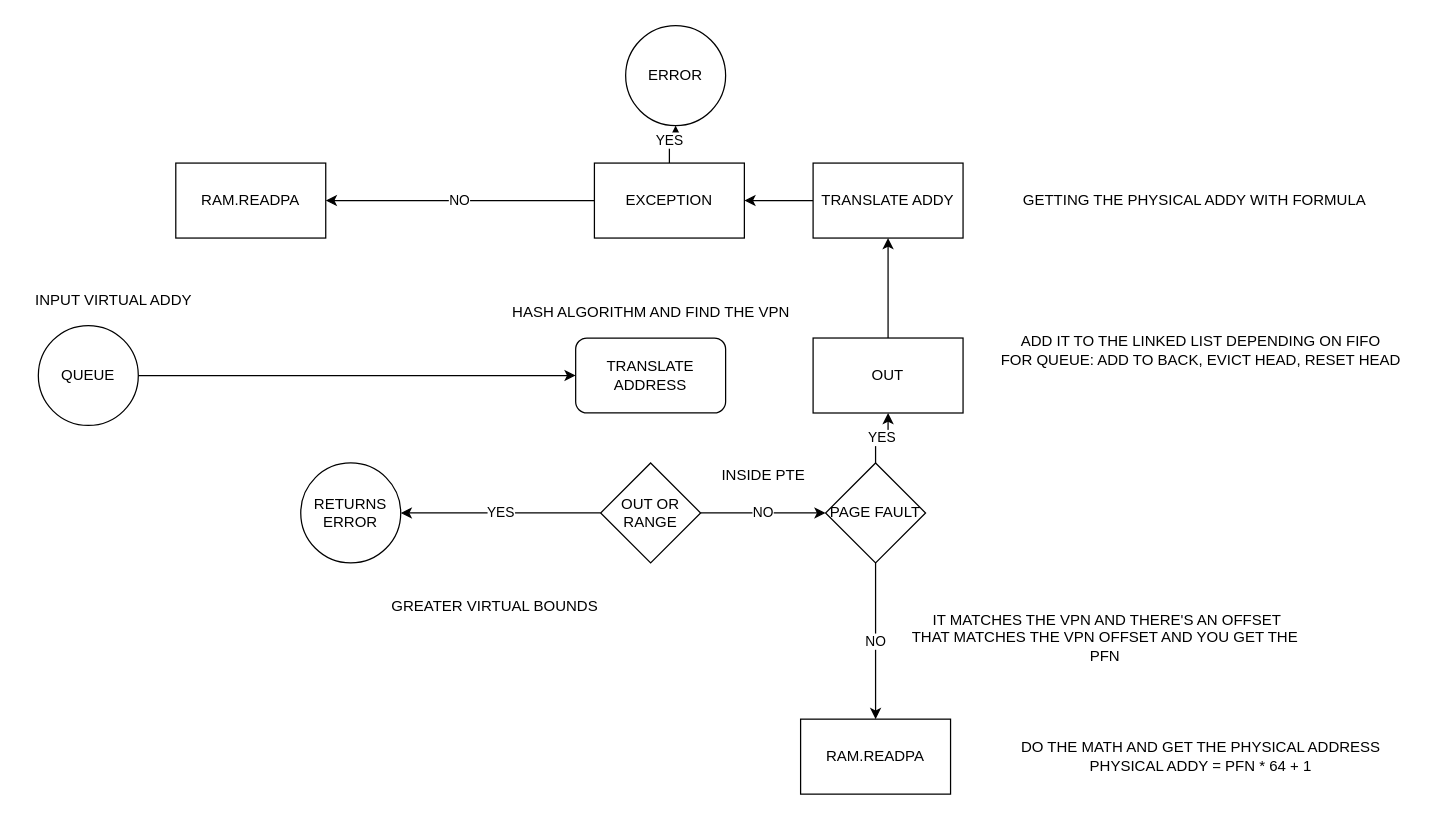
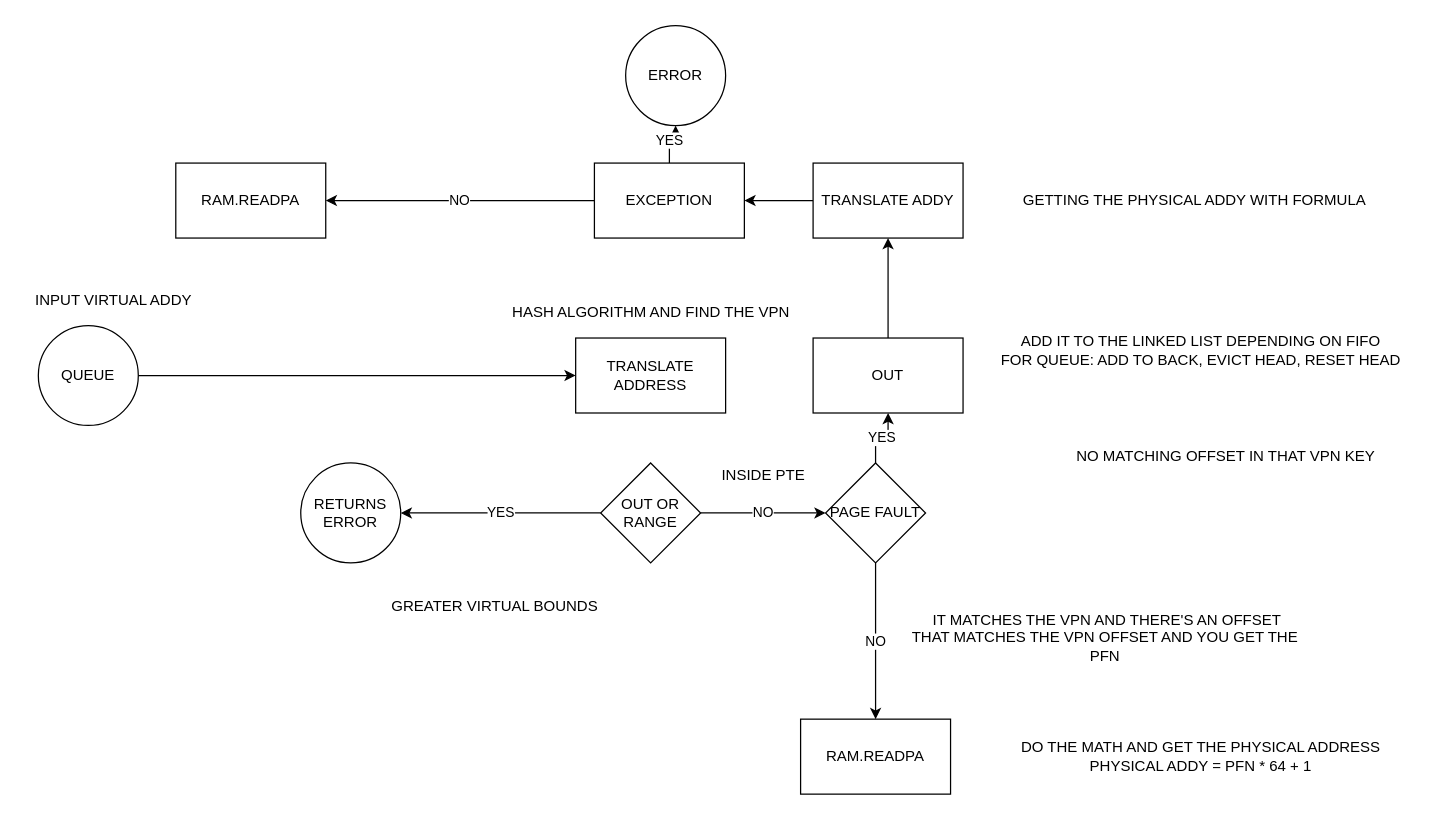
(651, 376) -> (651, 376)
none -> (1226, 457)
